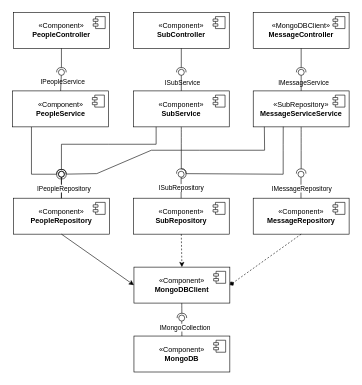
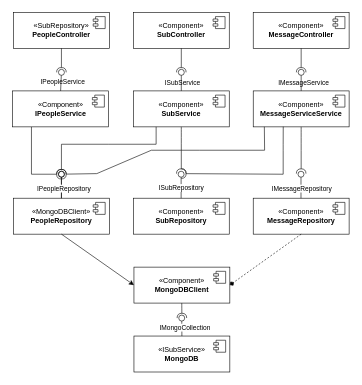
(62, 30) -> (62, 30)
(302, 30) -> (302, 30)
(61, 109) -> (61, 109)
(302, 109) -> (302, 109)
(62, 216) -> (62, 216)
(182, 243) -> none
(182, 354) -> (182, 354)
